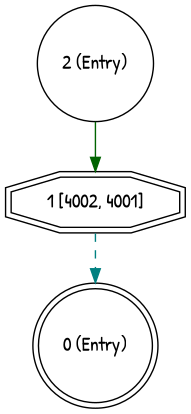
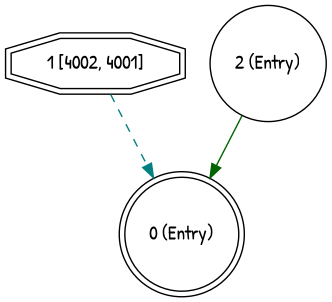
(95, 140) -> (229, 141)
